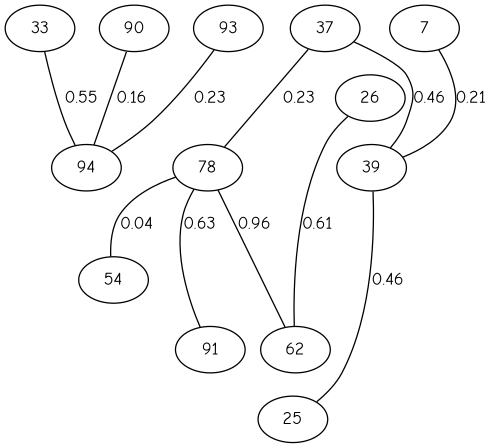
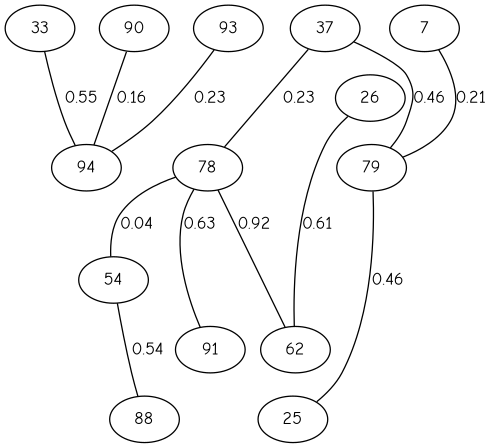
(372, 168) -> (372, 168)
(254, 224) -> (254, 224)
none -> (145, 419)
